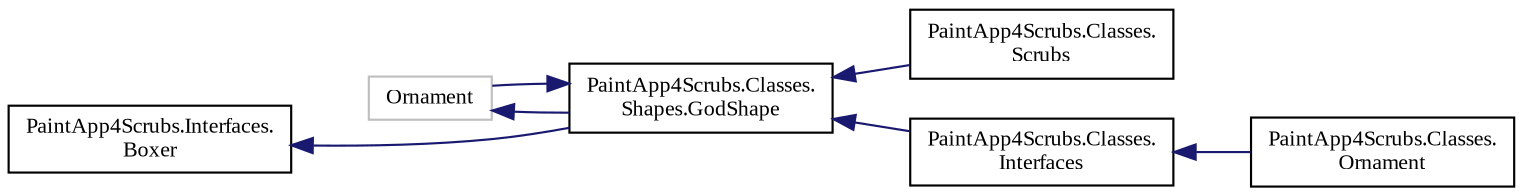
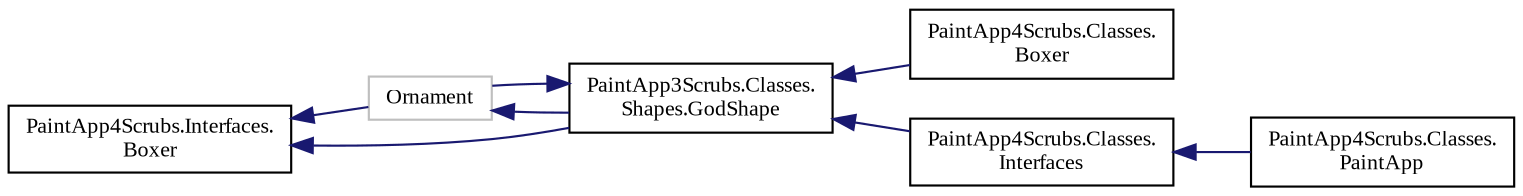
(1042, 44) -> (1042, 44)
(701, 98) -> (701, 98)
none -> (341, 111)
(1383, 152) -> (1383, 152)
